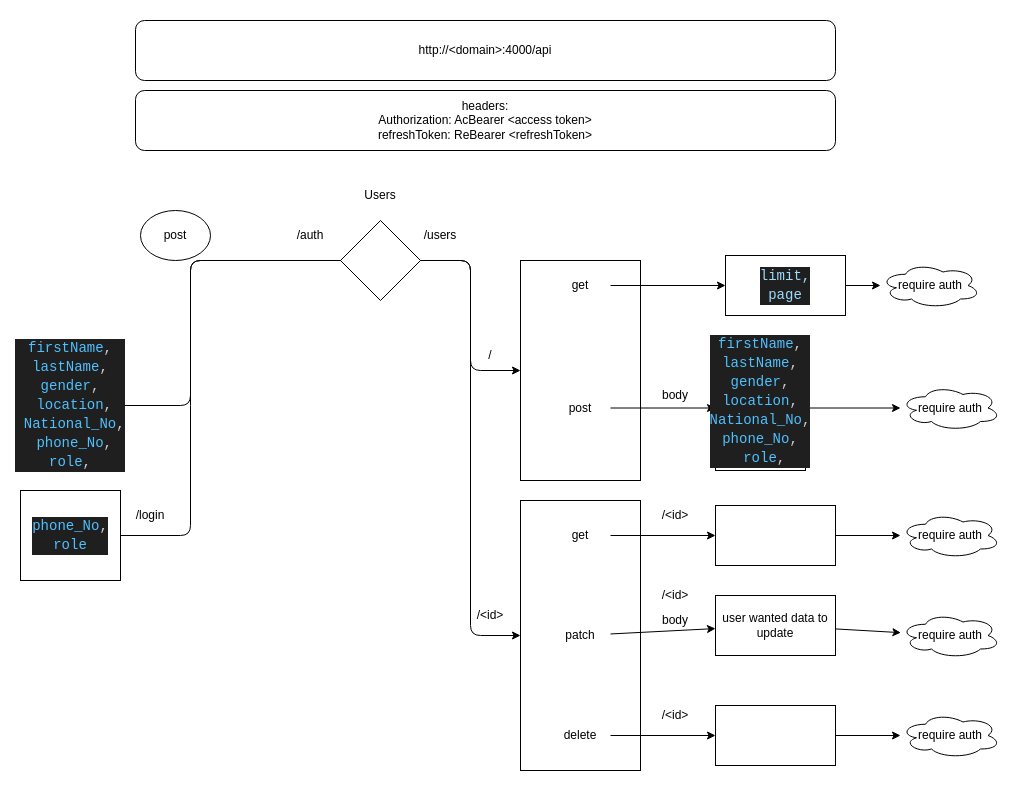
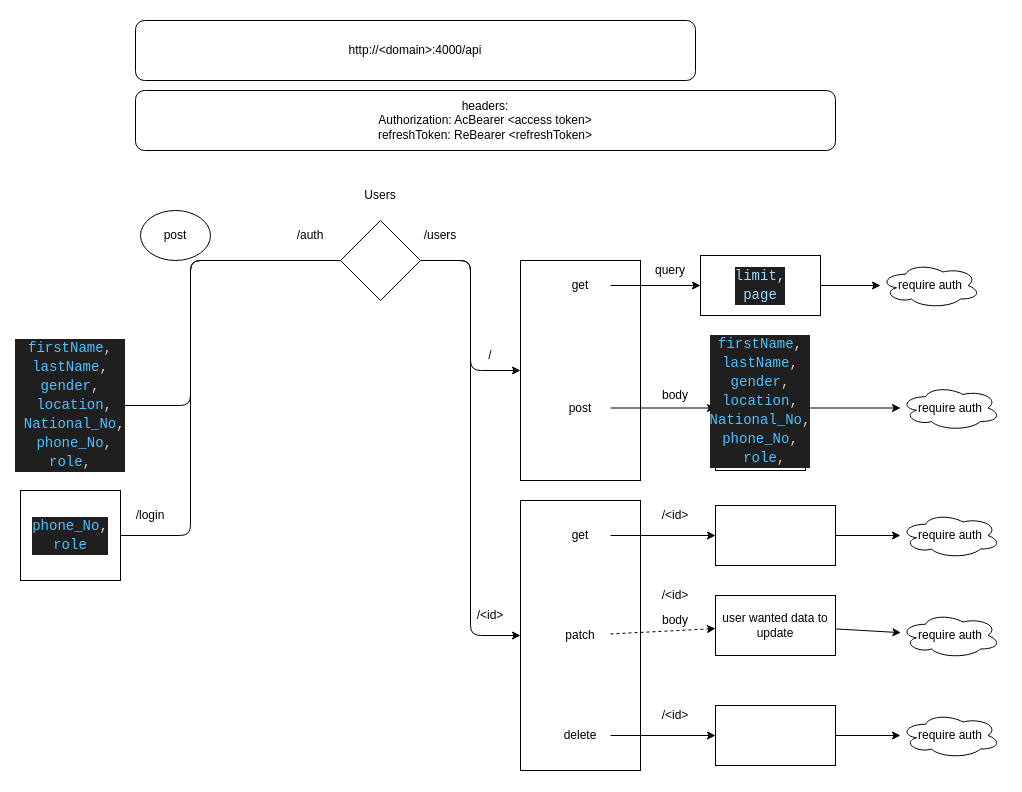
(486, 51) -> (416, 51)
none -> (671, 271)
(786, 286) -> (761, 286)
(659, 631) -> (659, 631)
